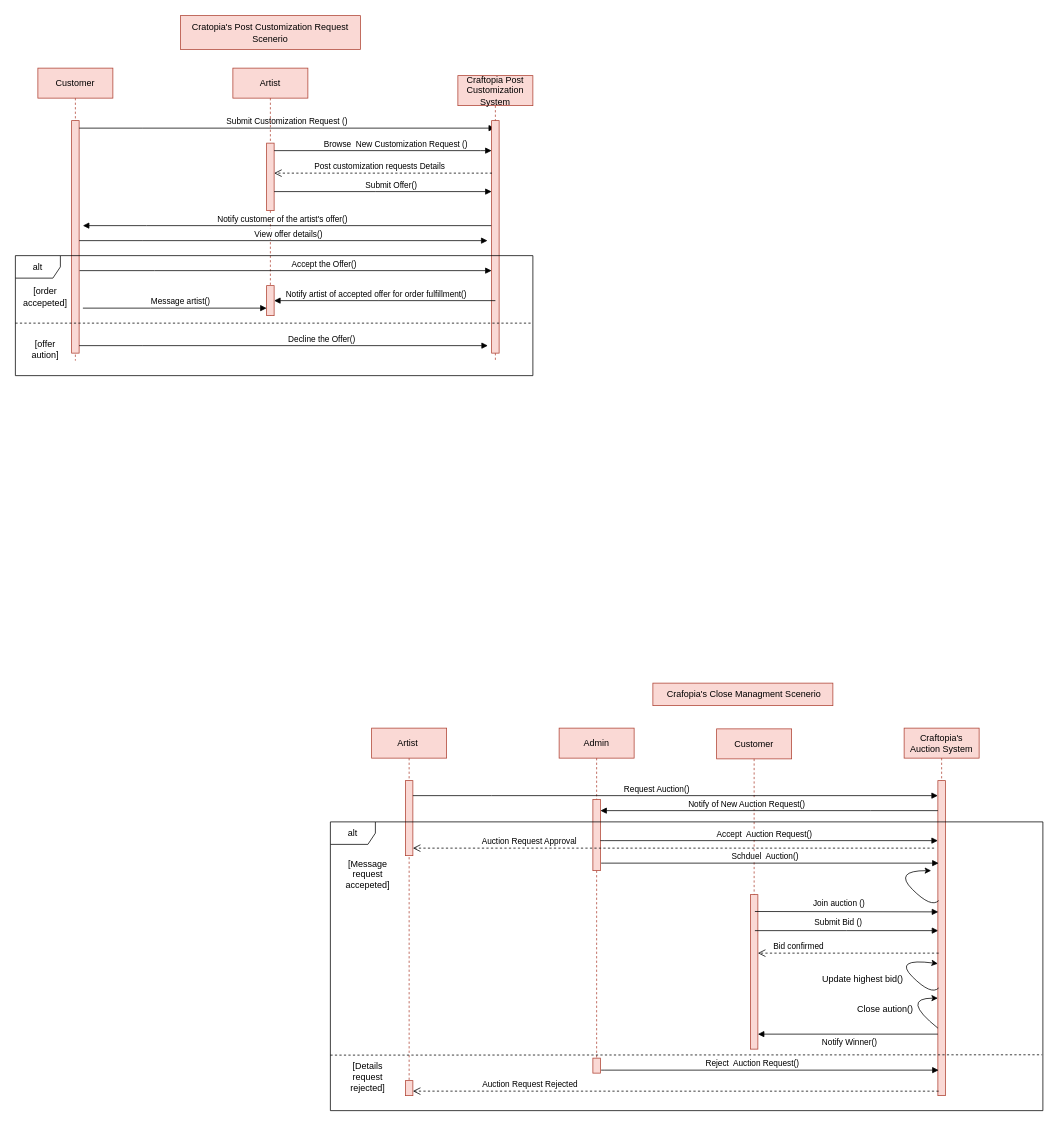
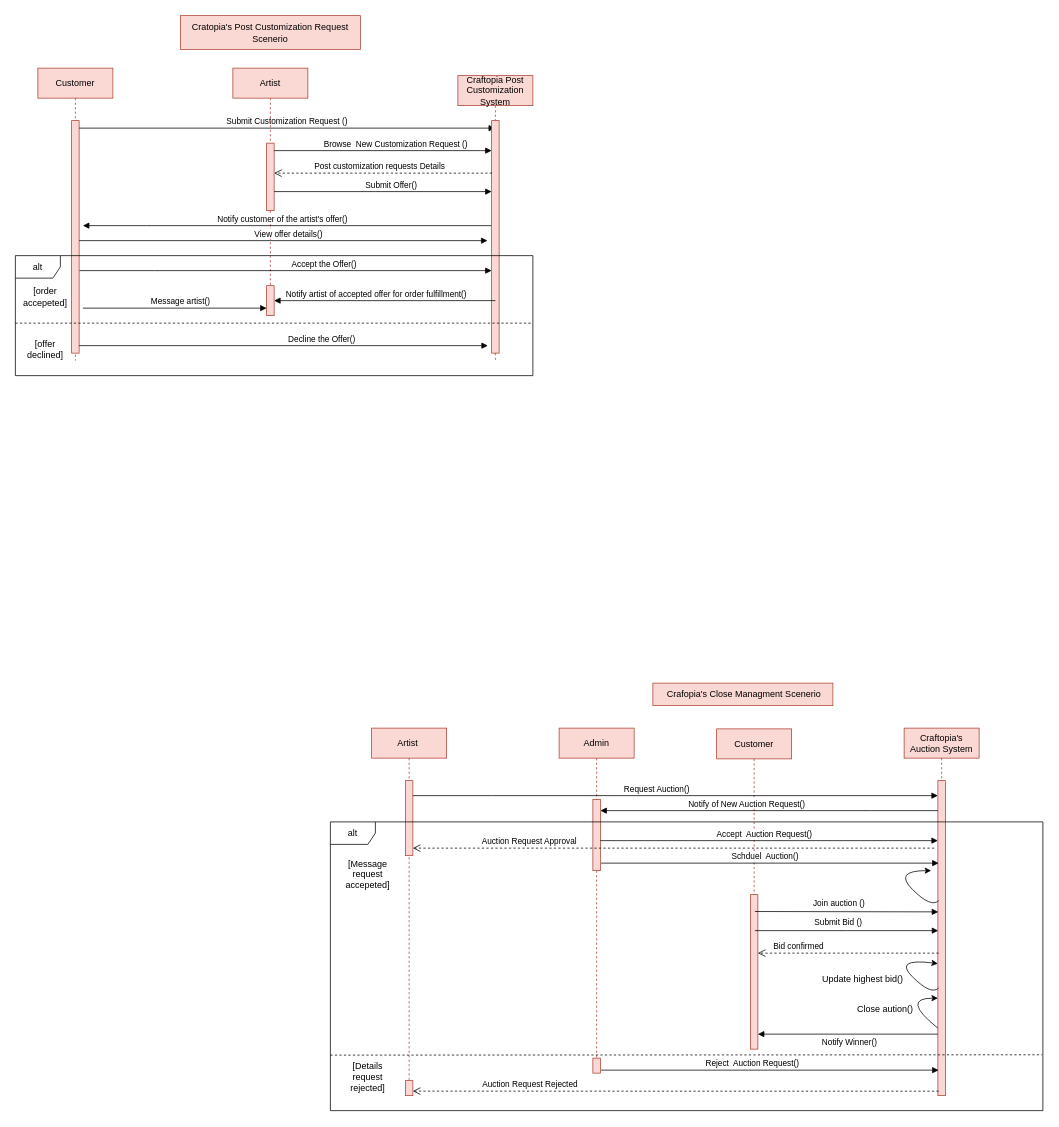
(45, 349) -> (45, 349)
